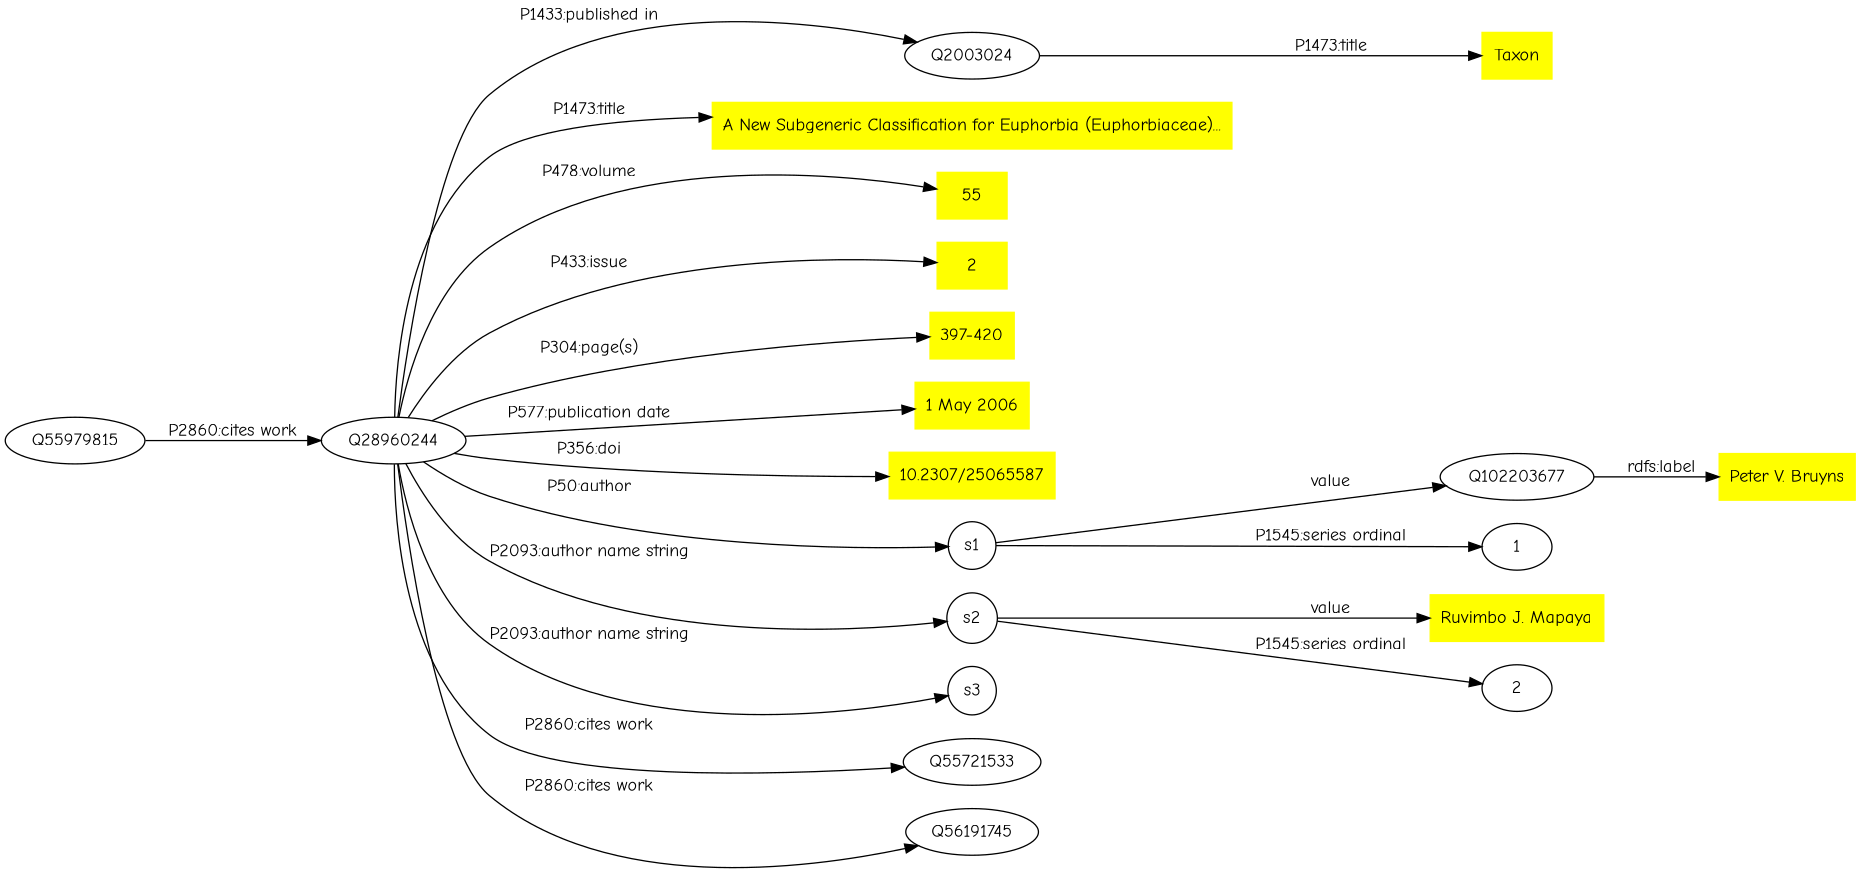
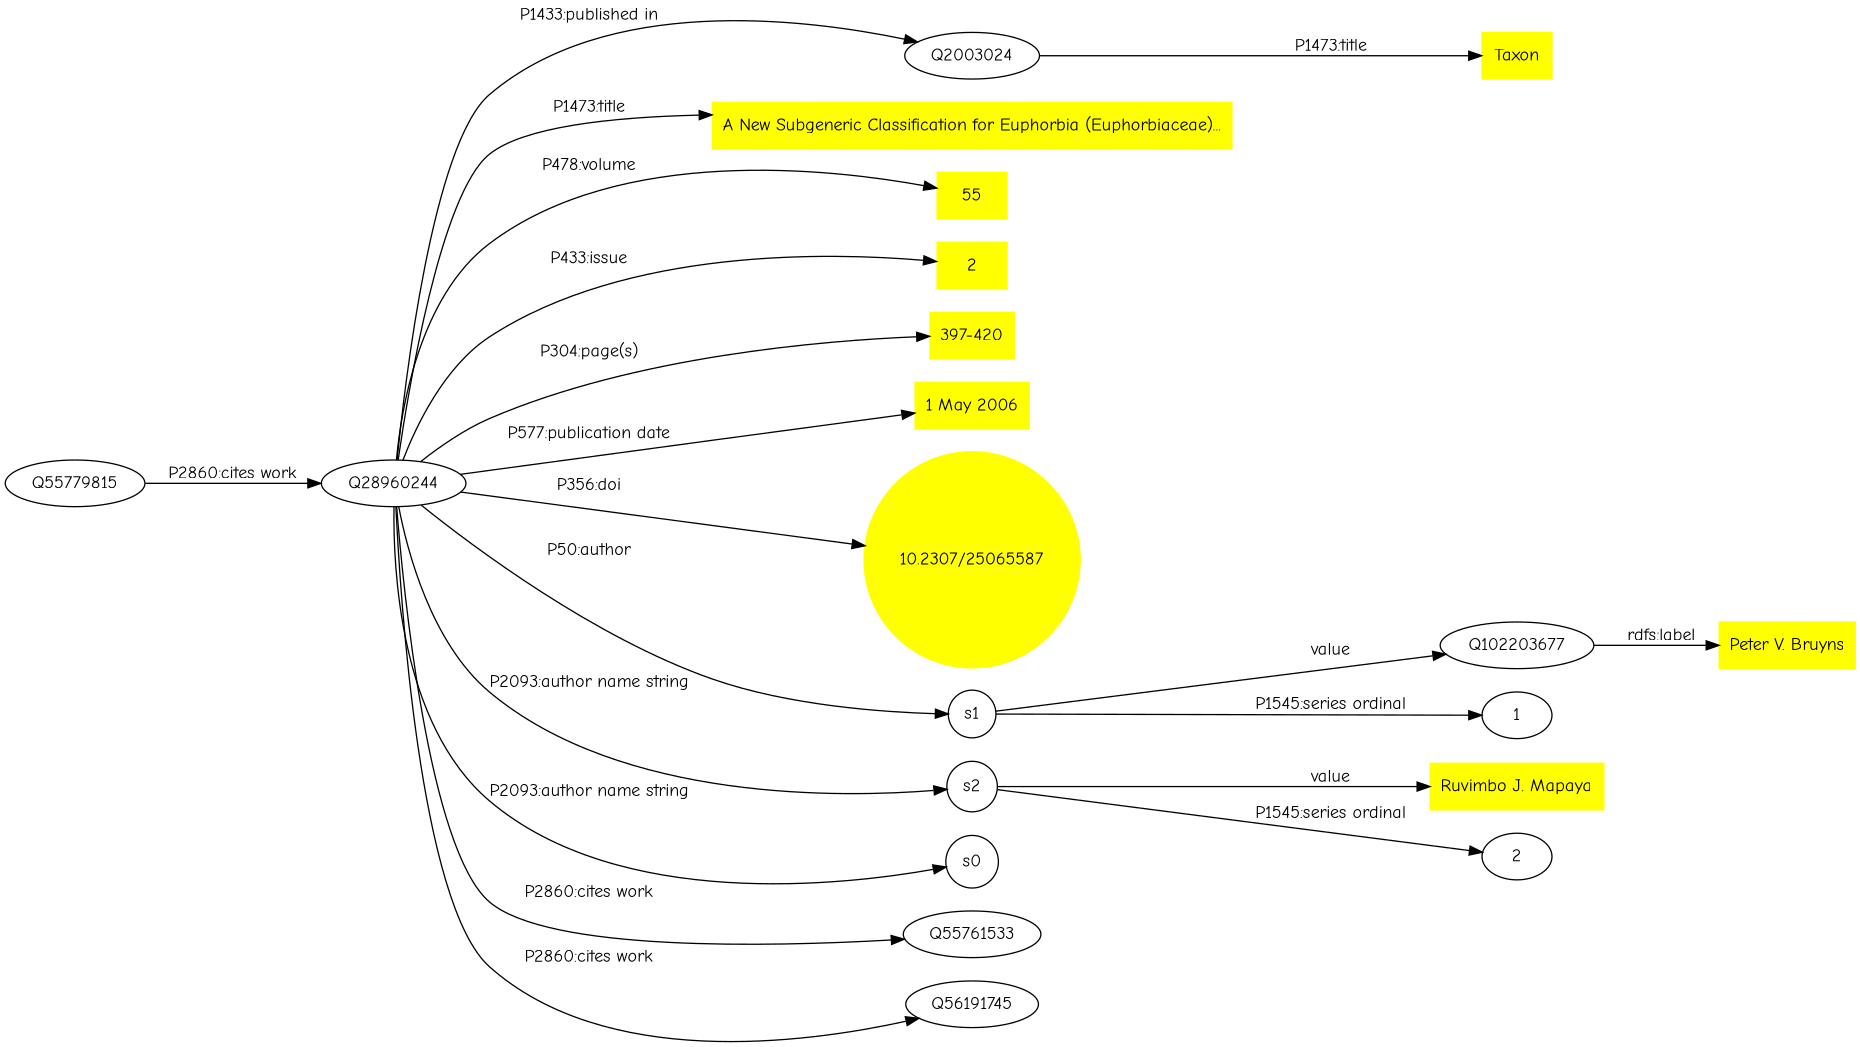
(75, 441) -> (75, 483)
(972, 476) -> (972, 560)
(972, 691) -> (972, 862)
(972, 762) -> (972, 934)
